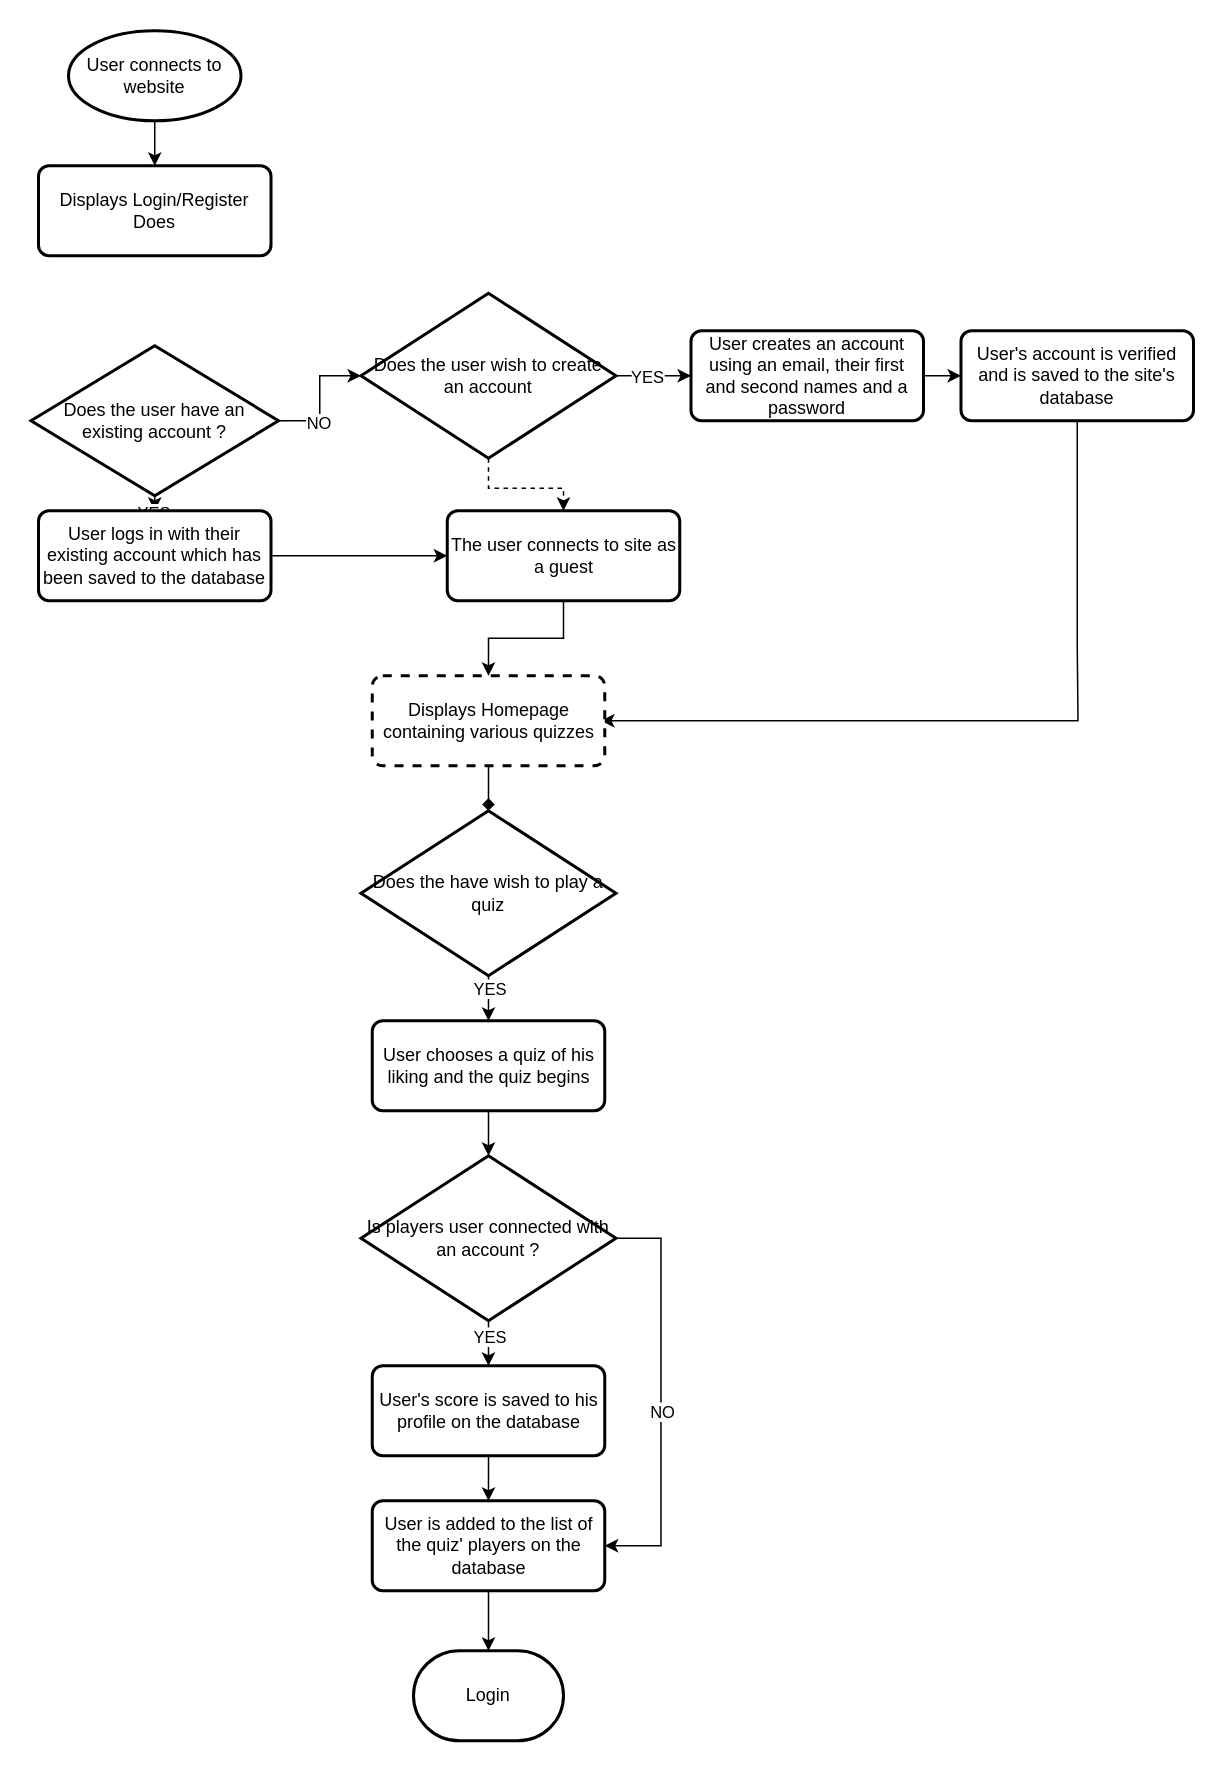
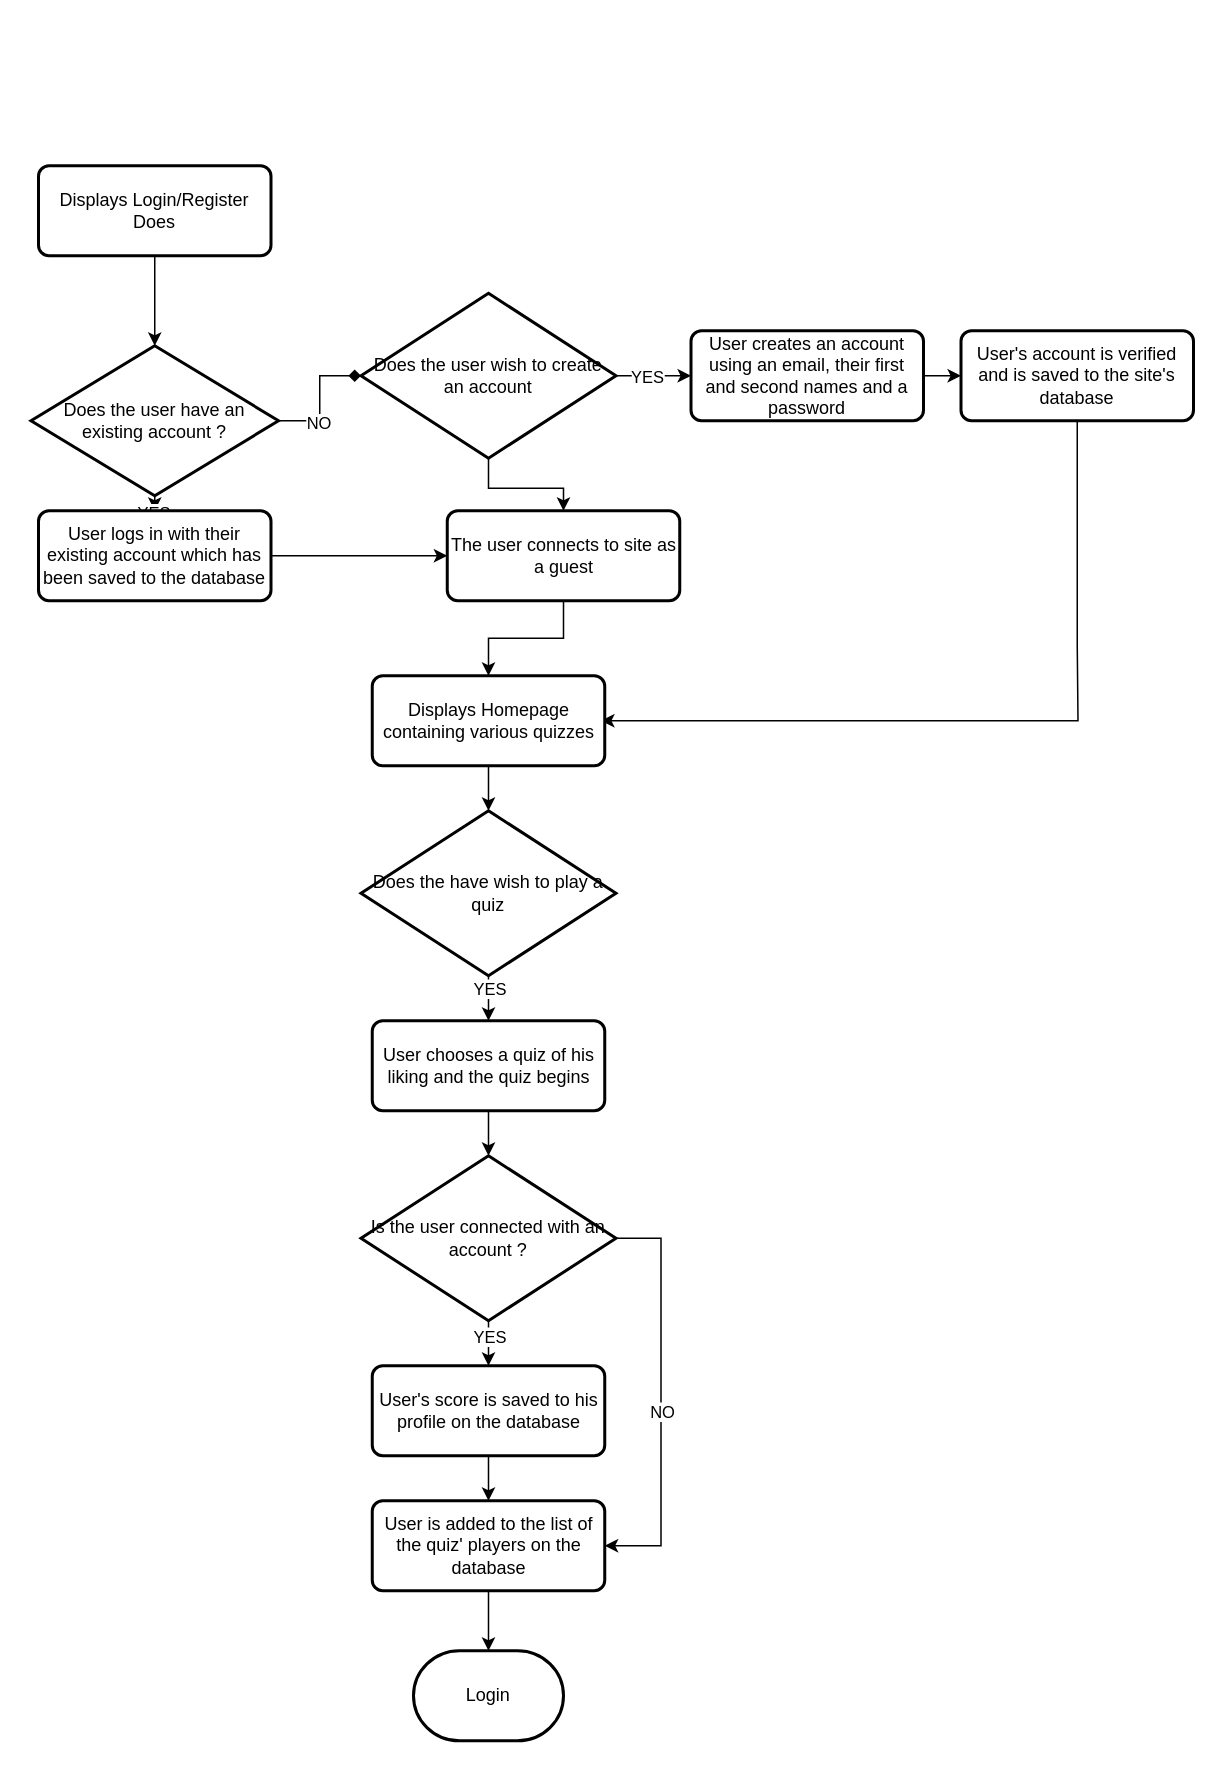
(155, 76) -> none
(155, 149) -> none
none -> (155, 296)
(349, 376) -> (348, 376)
(518, 488) -> (518, 488)
(488, 721) -> (488, 721)
(488, 798) -> (488, 799)
(488, 1238) -> (488, 1238)
